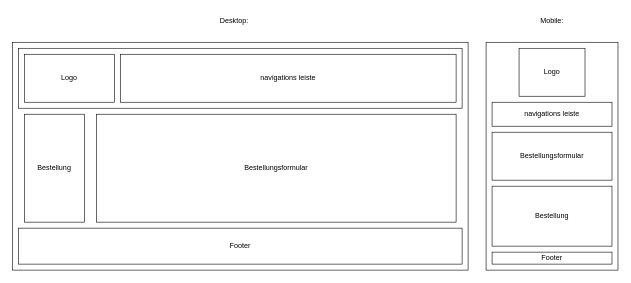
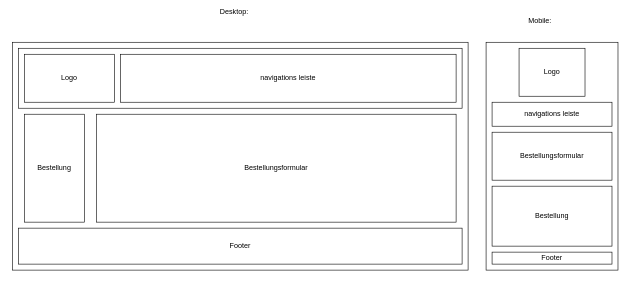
(234, 21) -> (234, 12)
(552, 21) -> (540, 21)
